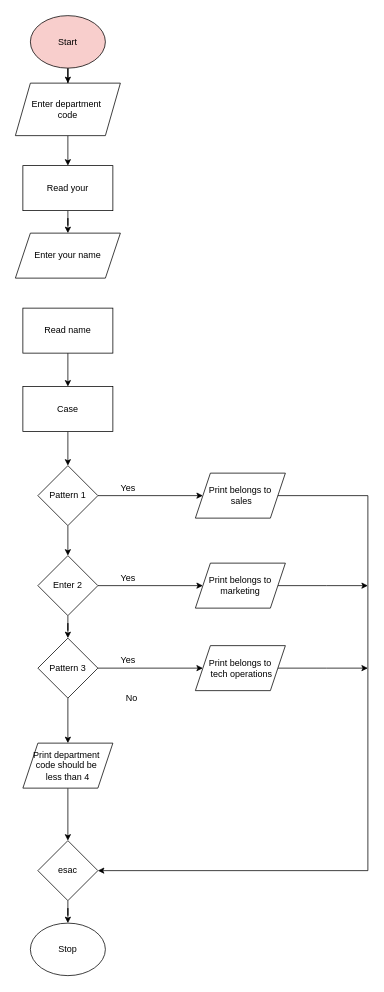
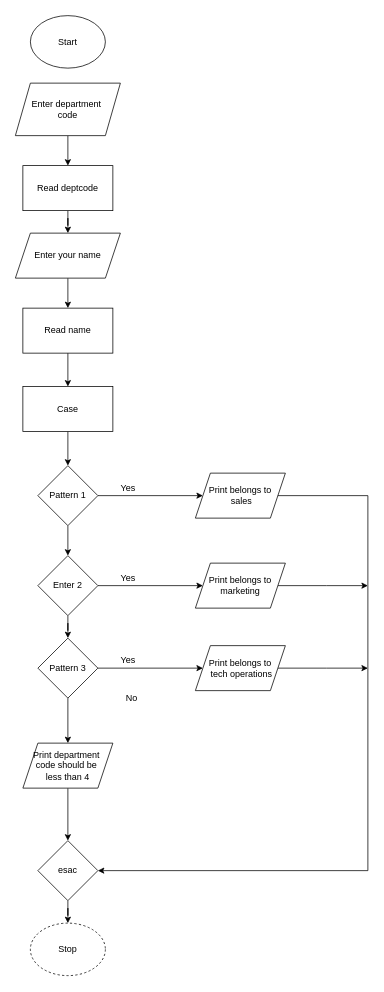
(68, 42) -> (68, 42)
(68, 78) -> none
(68, 188) -> (68, 188)
none -> (68, 301)
(68, 949) -> (68, 949)
